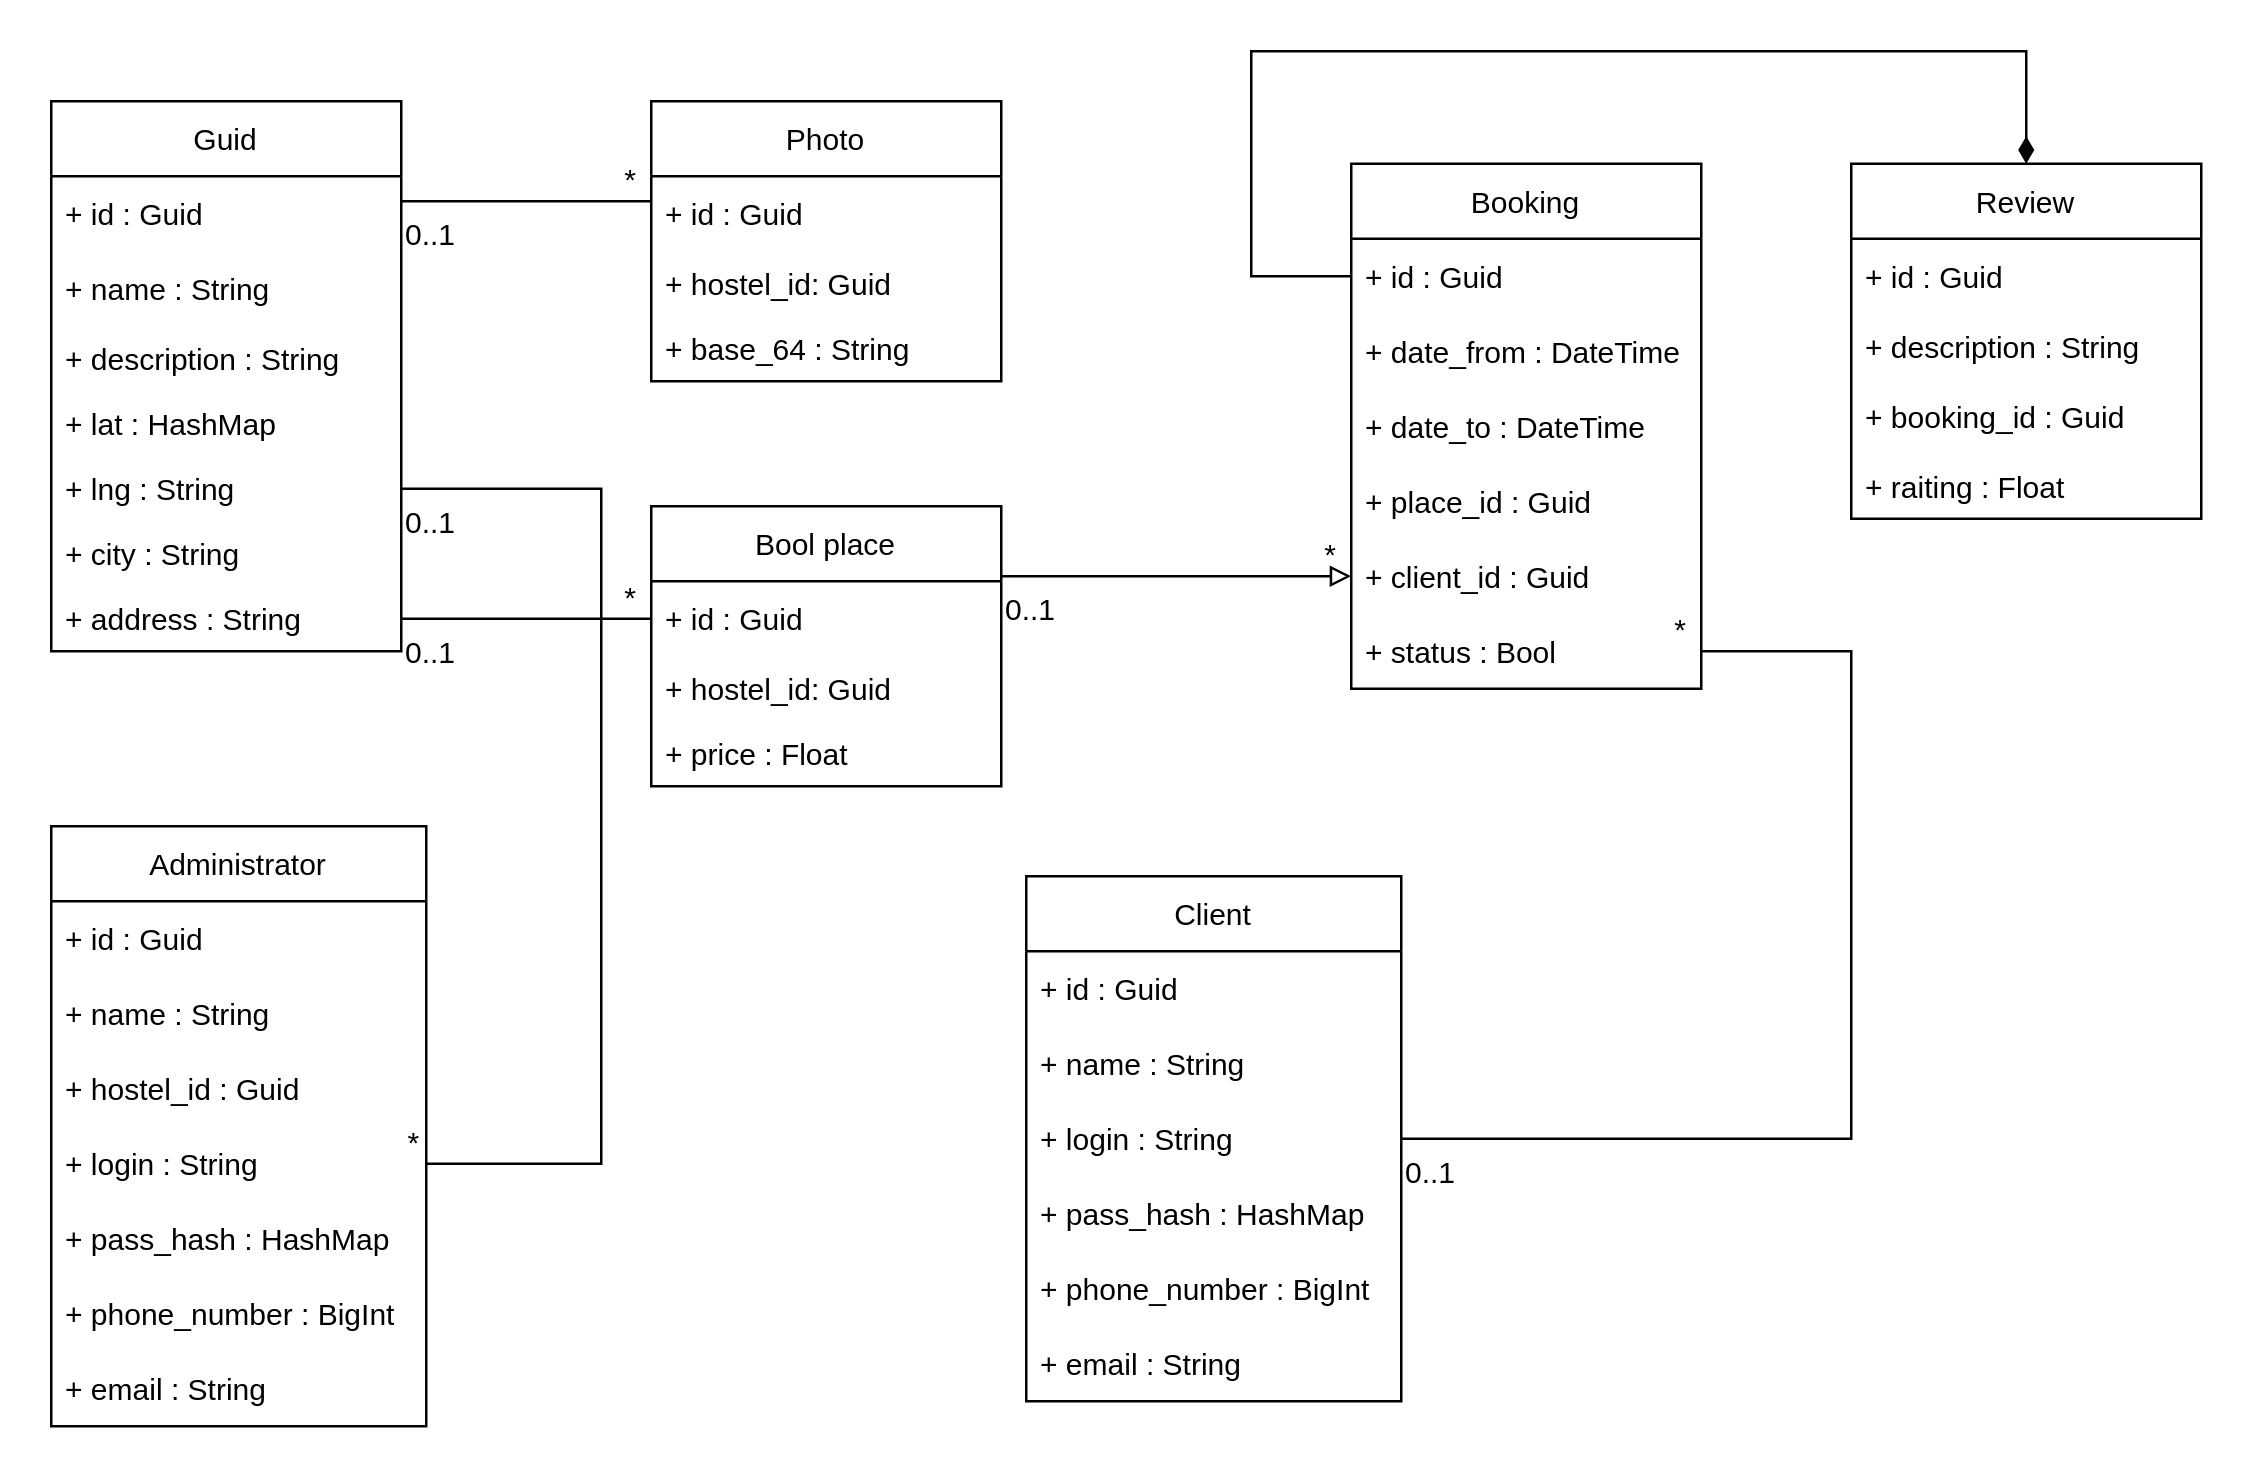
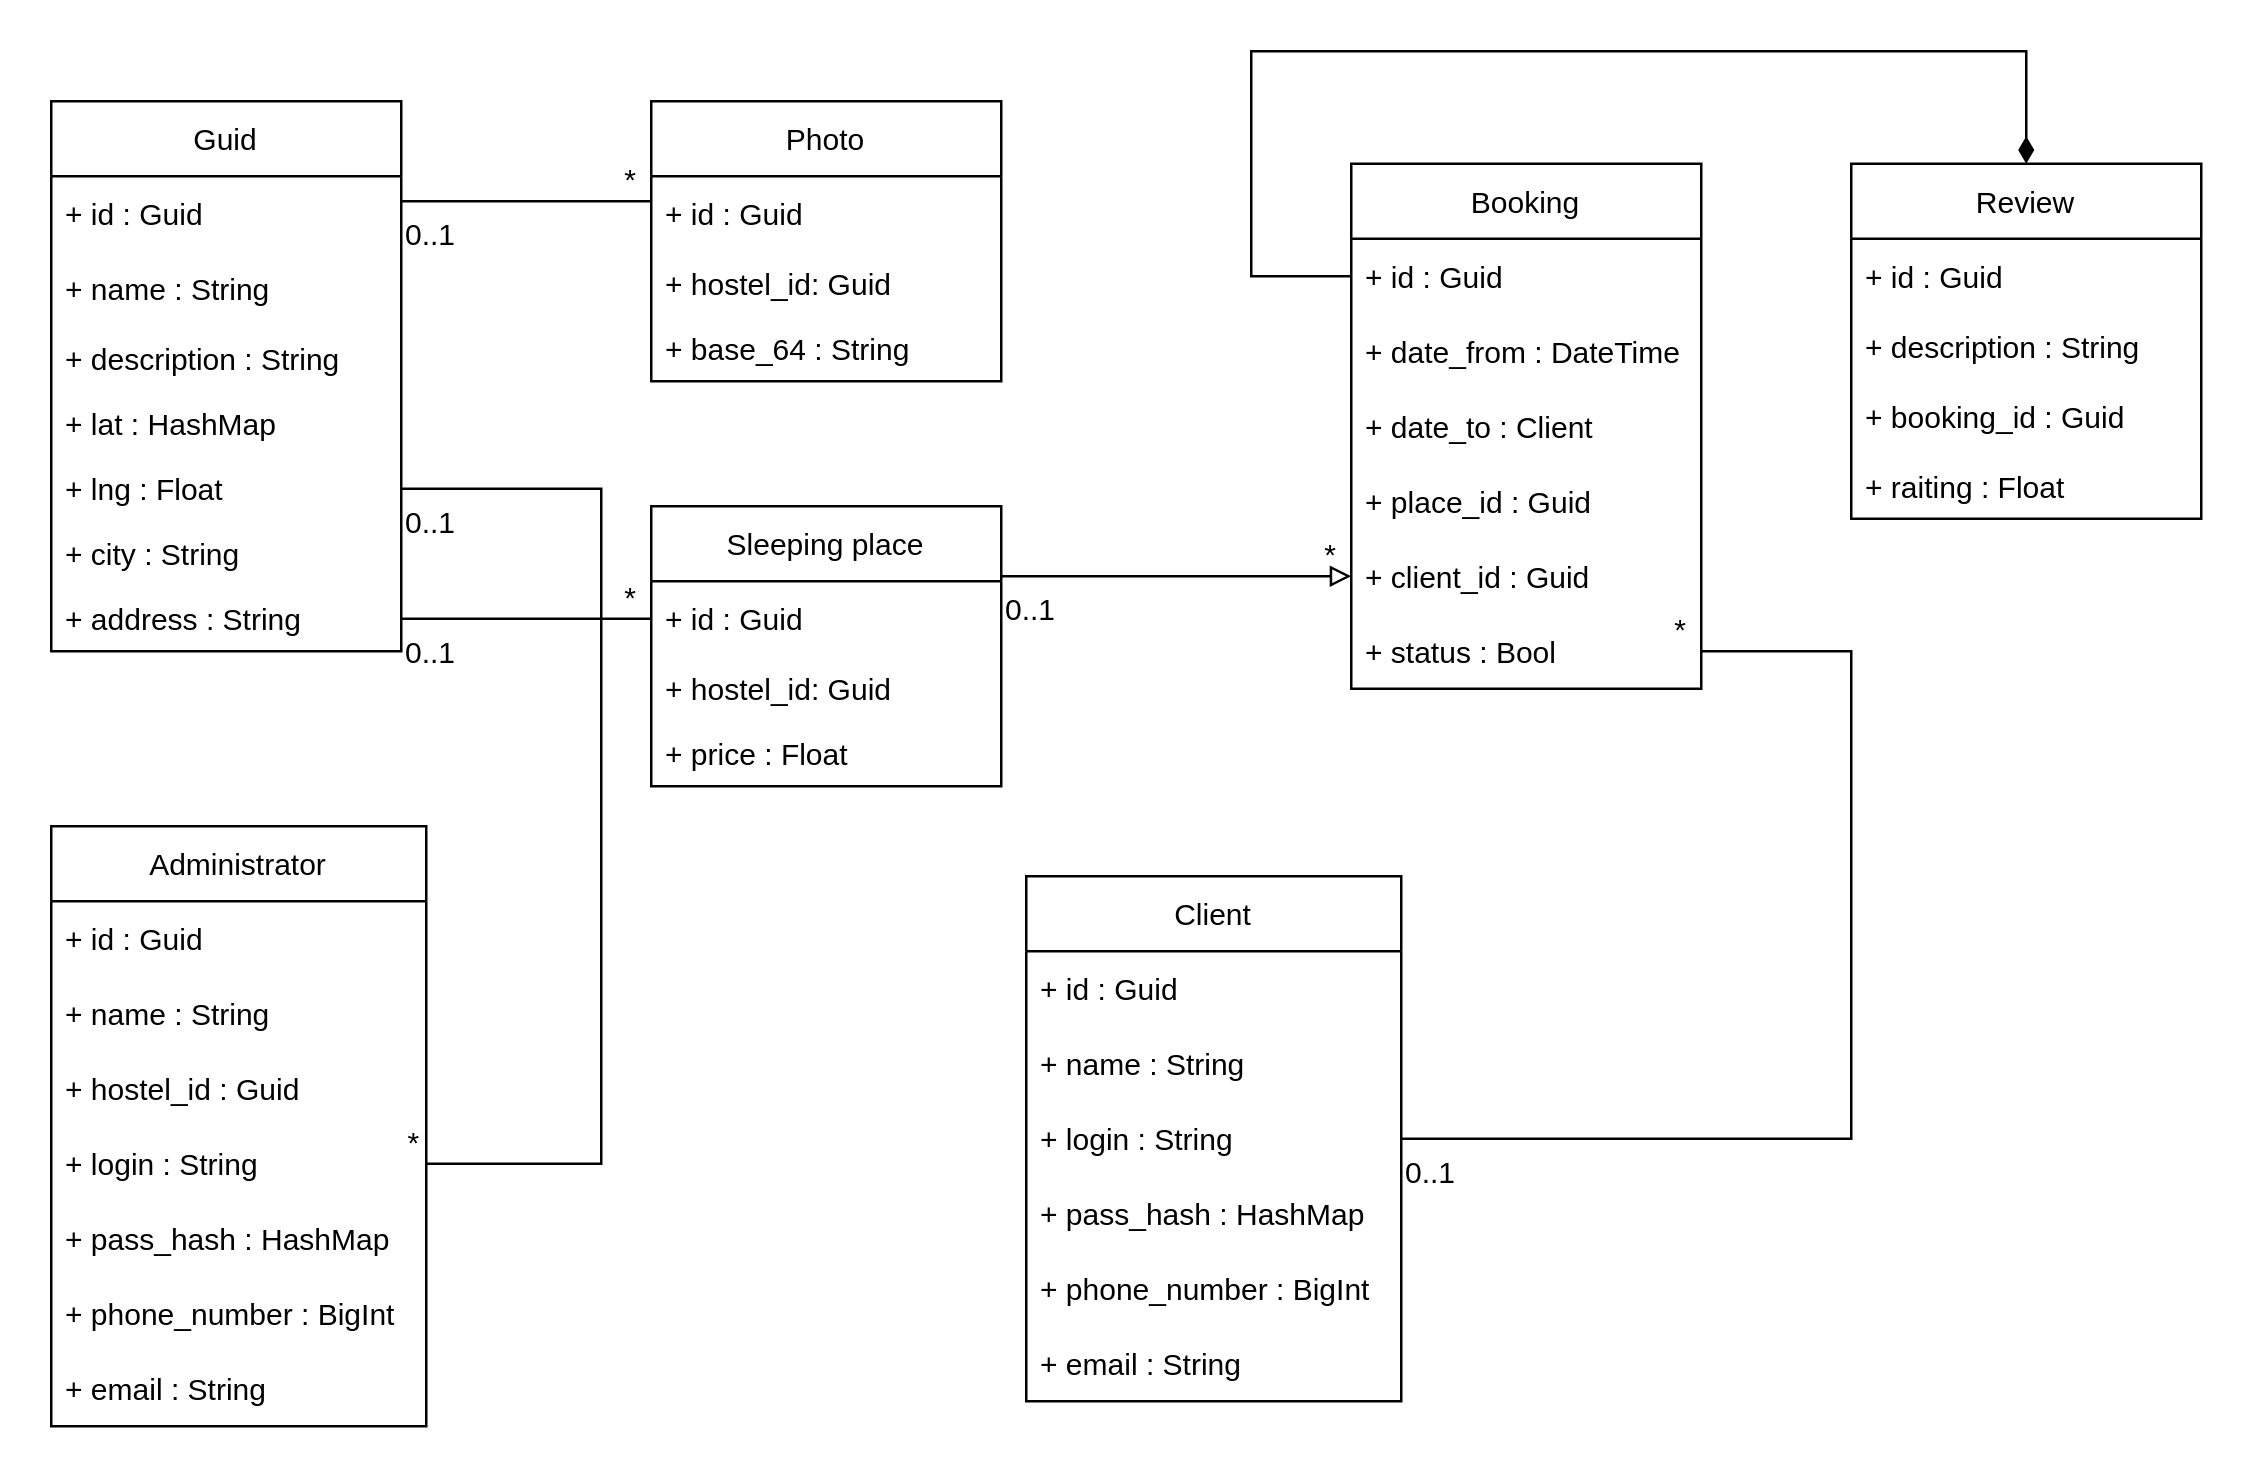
(1514, 428) -> (1493, 428)
(159, 490) -> (151, 490)
(825, 545) -> (825, 545)
